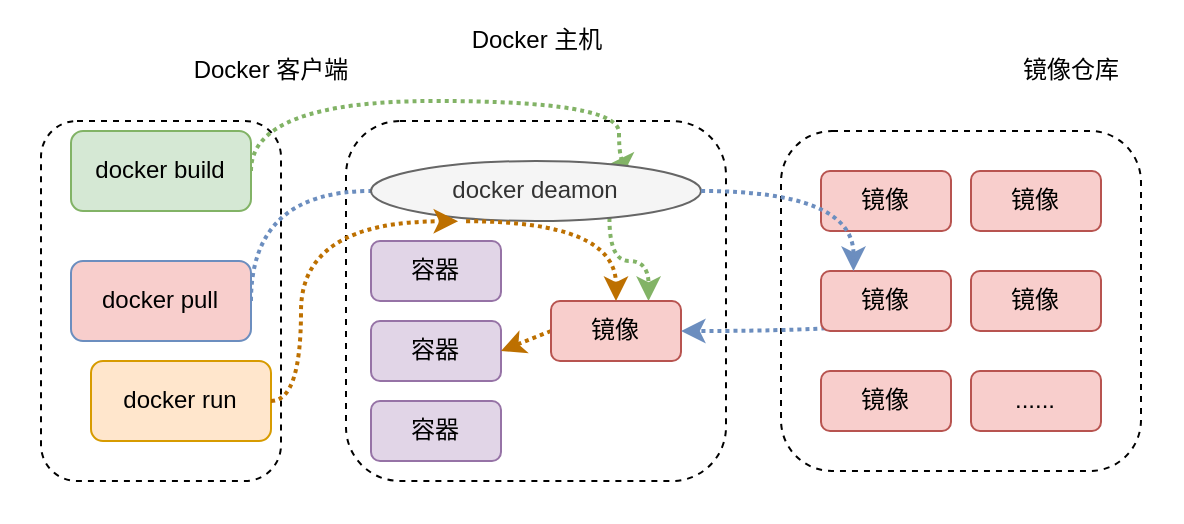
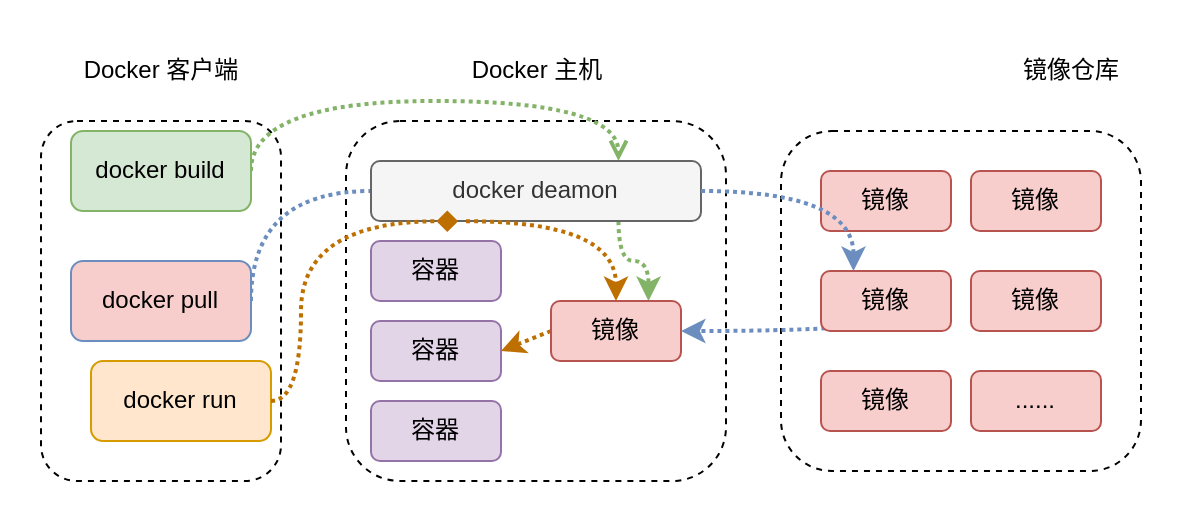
(536, 41) -> (536, 71)
(271, 71) -> (161, 71)
(573, 109) -> (563, 111)
(536, 191) -> (536, 191)
(421, 222) -> (420, 222)
